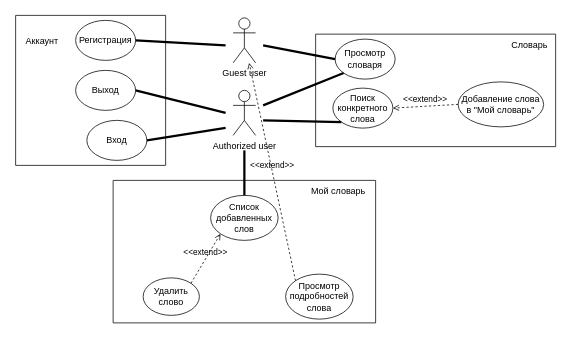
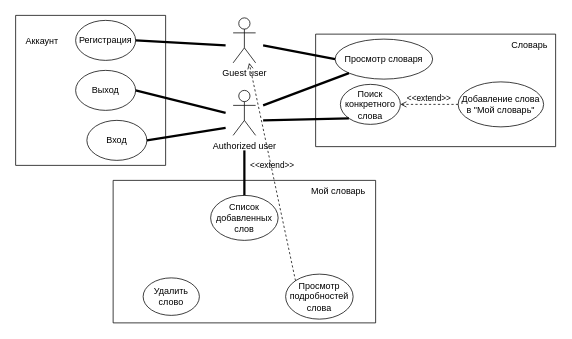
(365, 59) -> (384, 59)
(363, 108) -> (370, 104)
(205, 260) -> none
